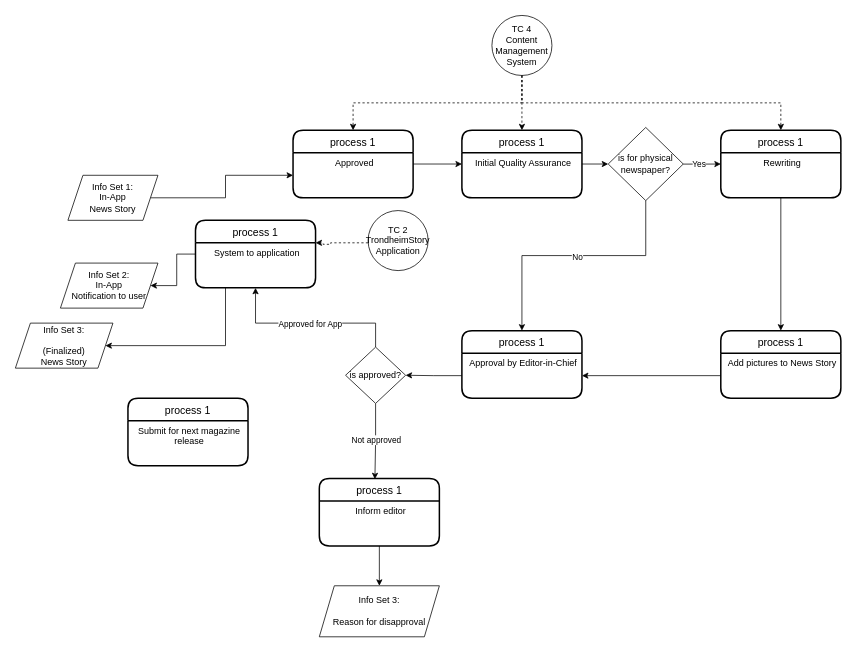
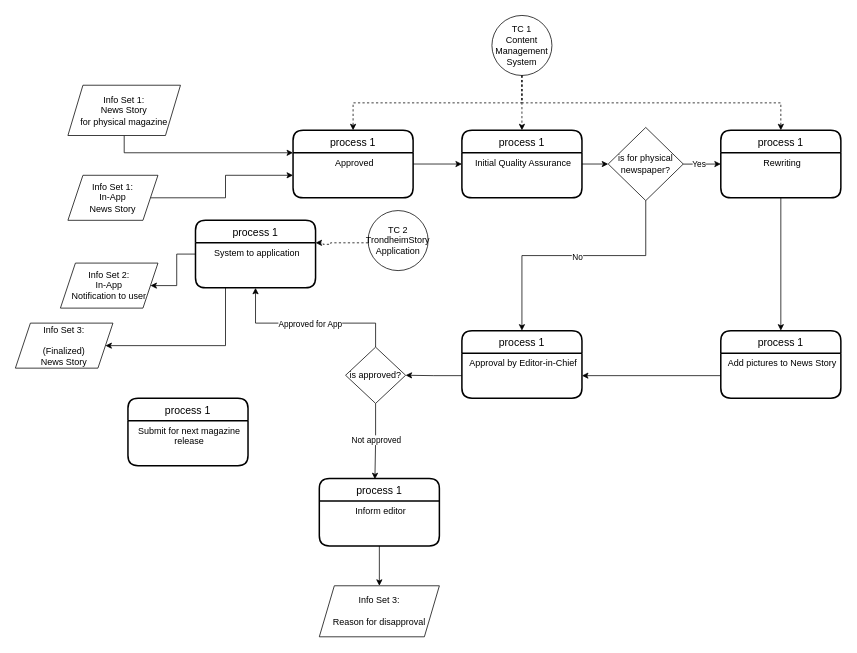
(522, 45) -> (522, 45)
none -> (124, 110)
none -> (198, 153)
